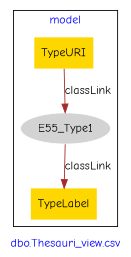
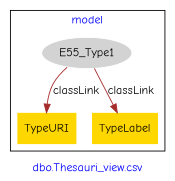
(65, 86) -> (53, 84)
